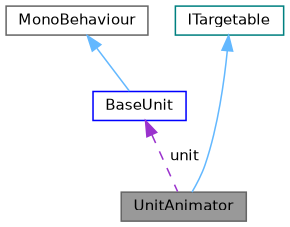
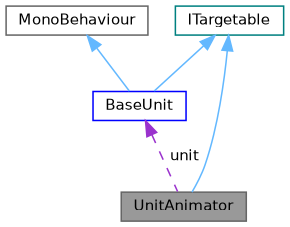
none -> (179, 68)
